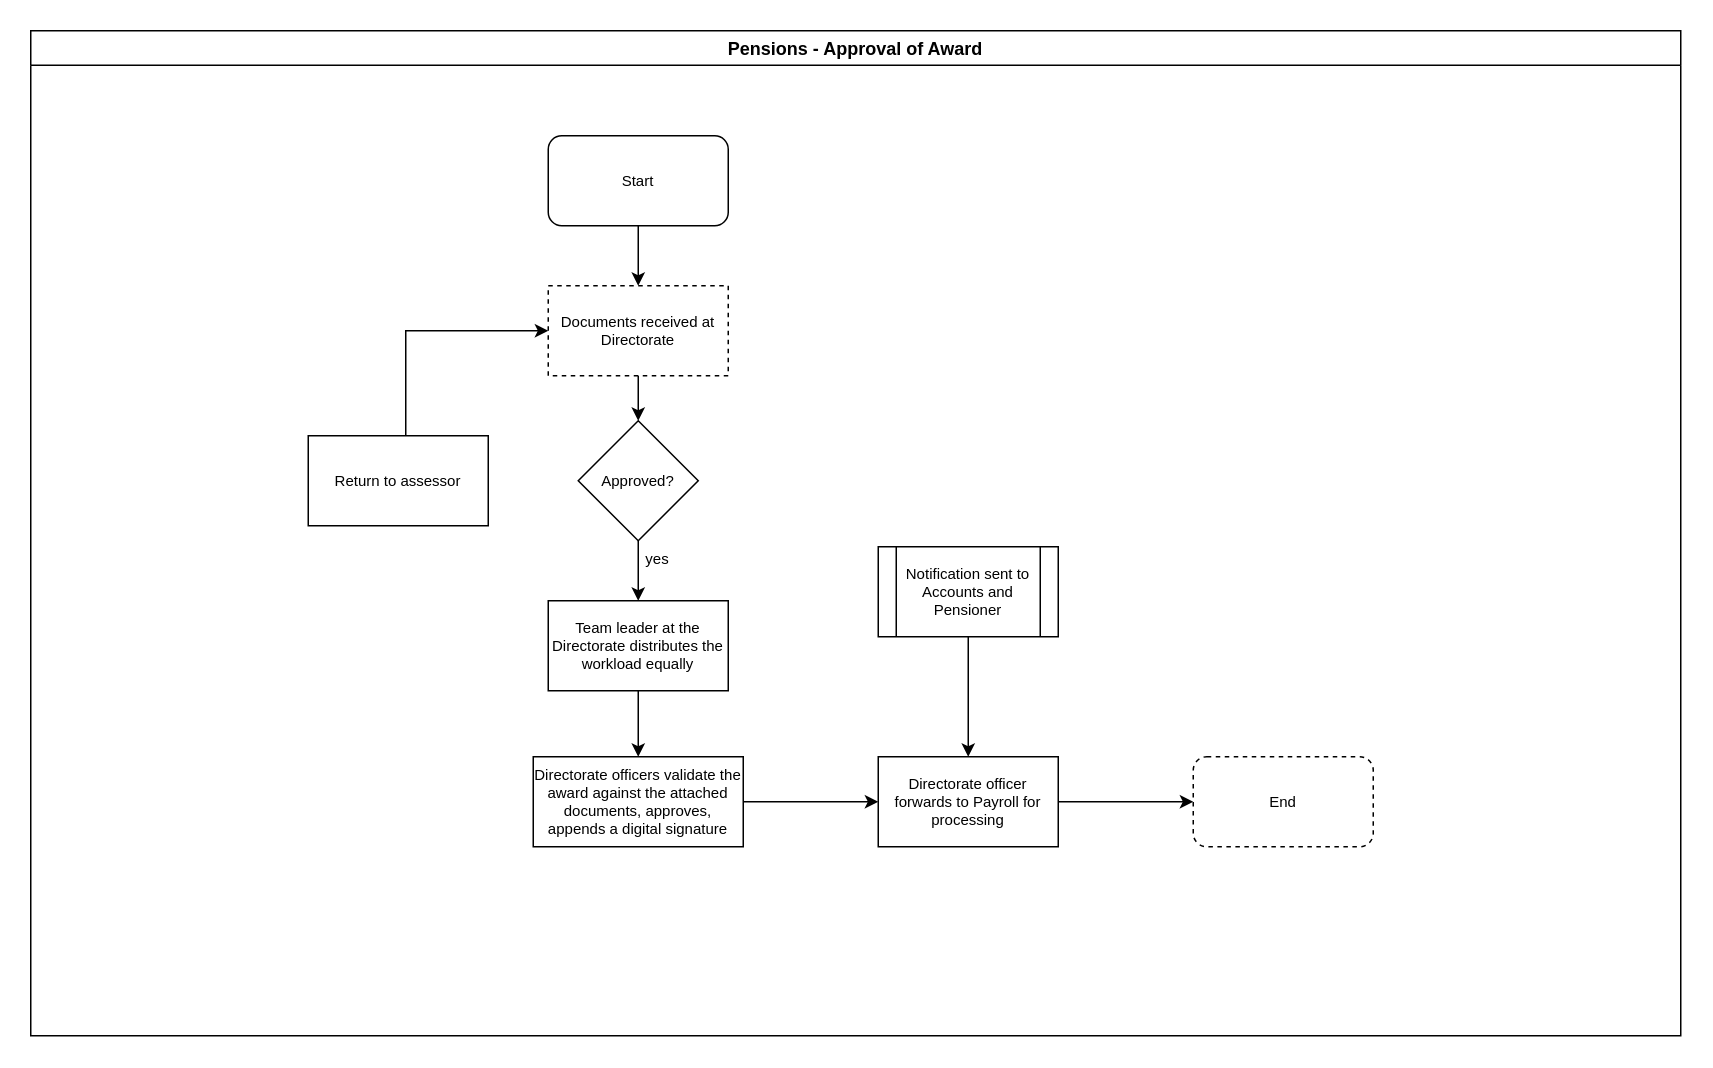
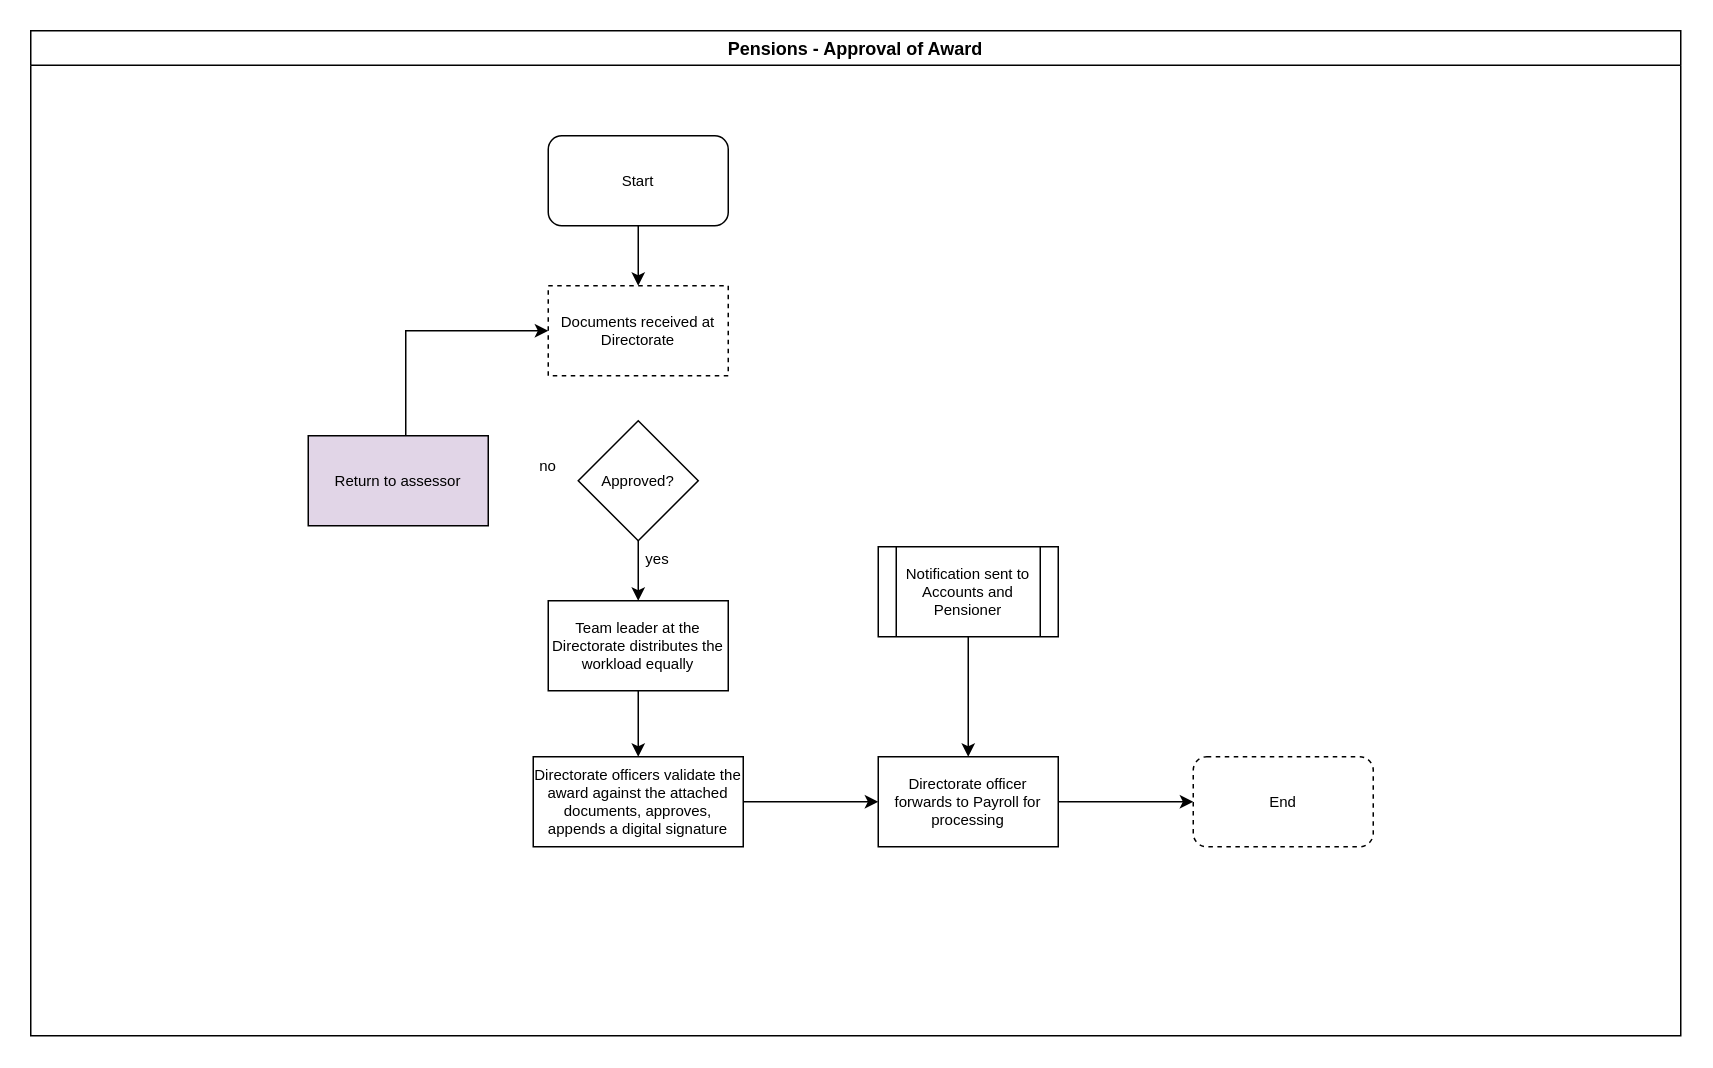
(638, 404) -> none
none -> (548, 466)
(398, 481) -> (398, 481)
